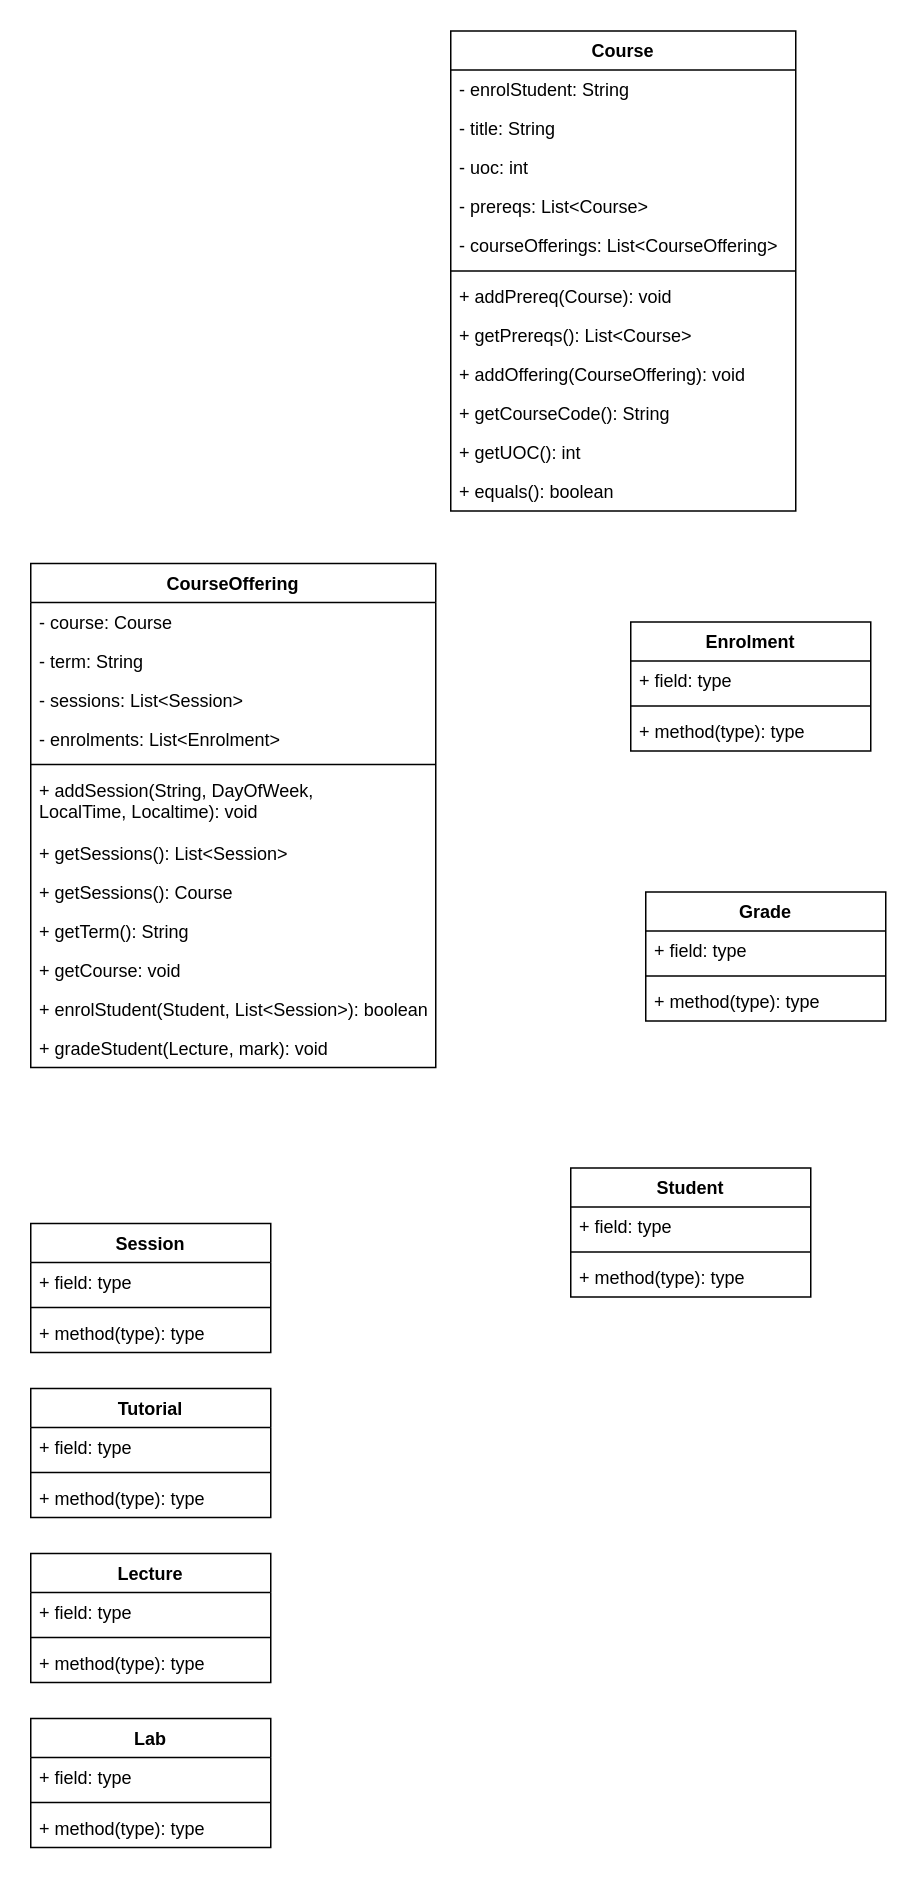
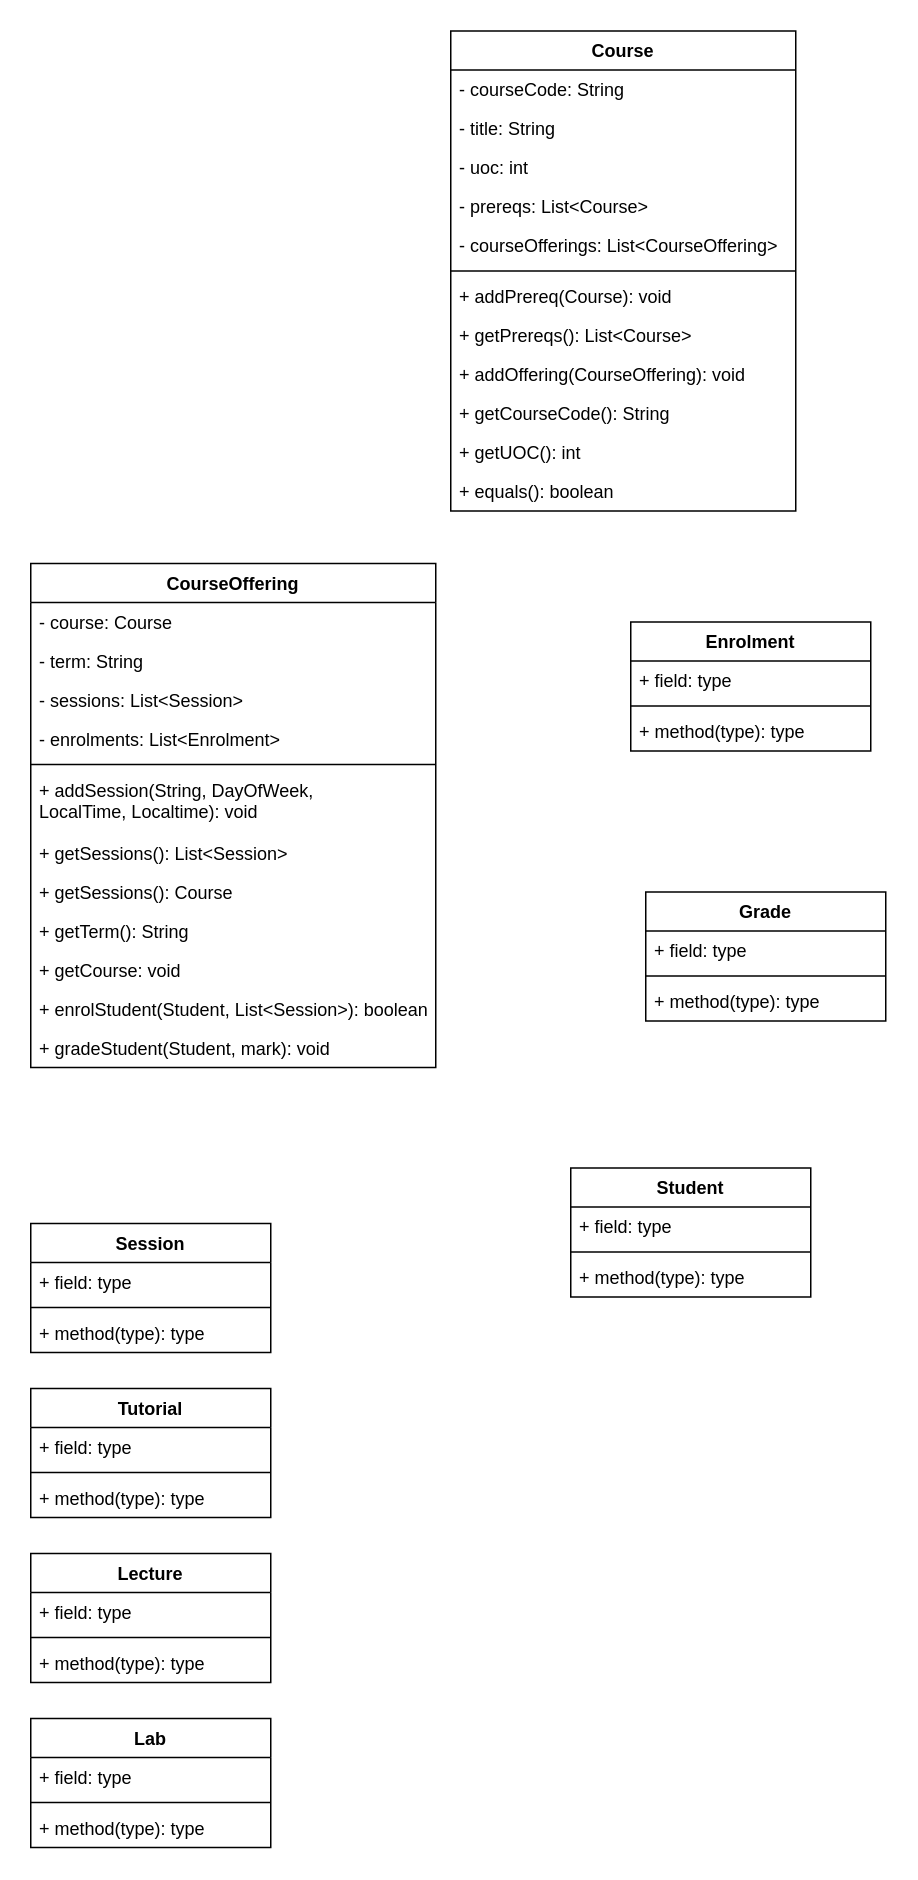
(558, 90) -> (550, 90)
(201, 1049) -> (201, 1049)
